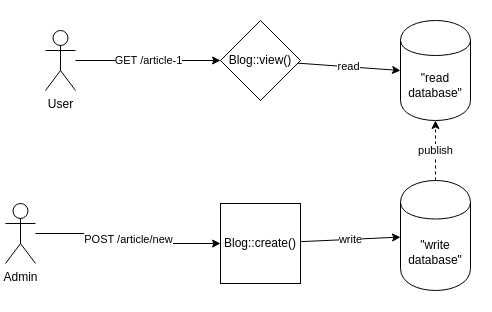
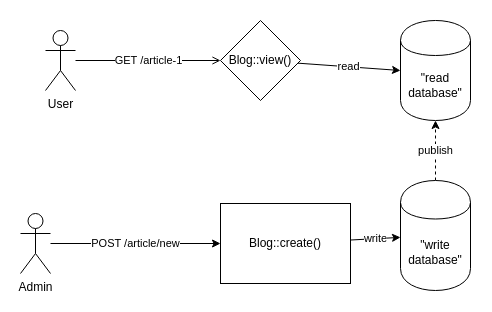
(212, 61) -> (214, 61)
(21, 234) -> (36, 244)
(261, 244) -> (286, 244)
